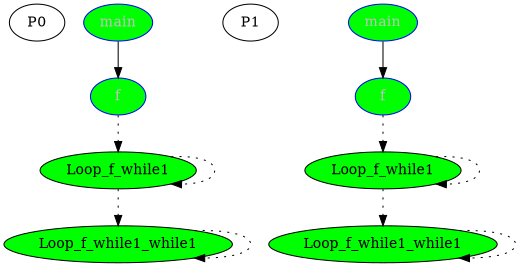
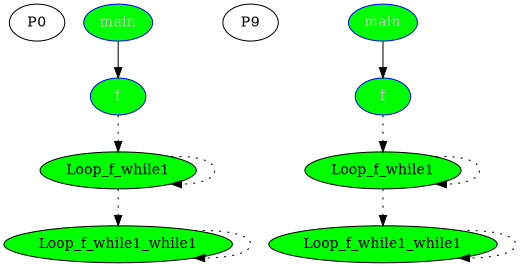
(251, 23) -> (251, 23)
